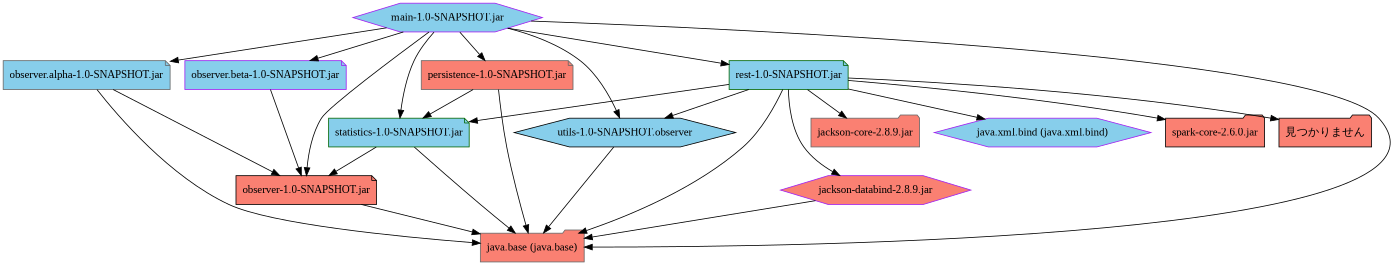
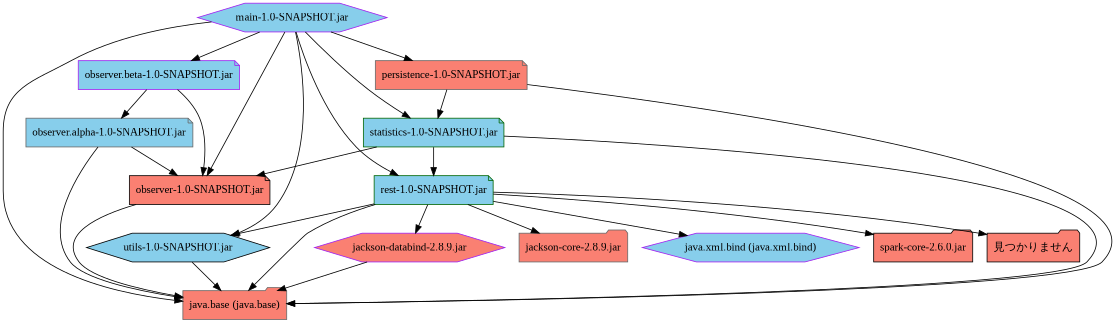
(283, 44) -> (137, 101)
(603, 102) -> (434, 157)
(625, 133) -> (178, 248)
